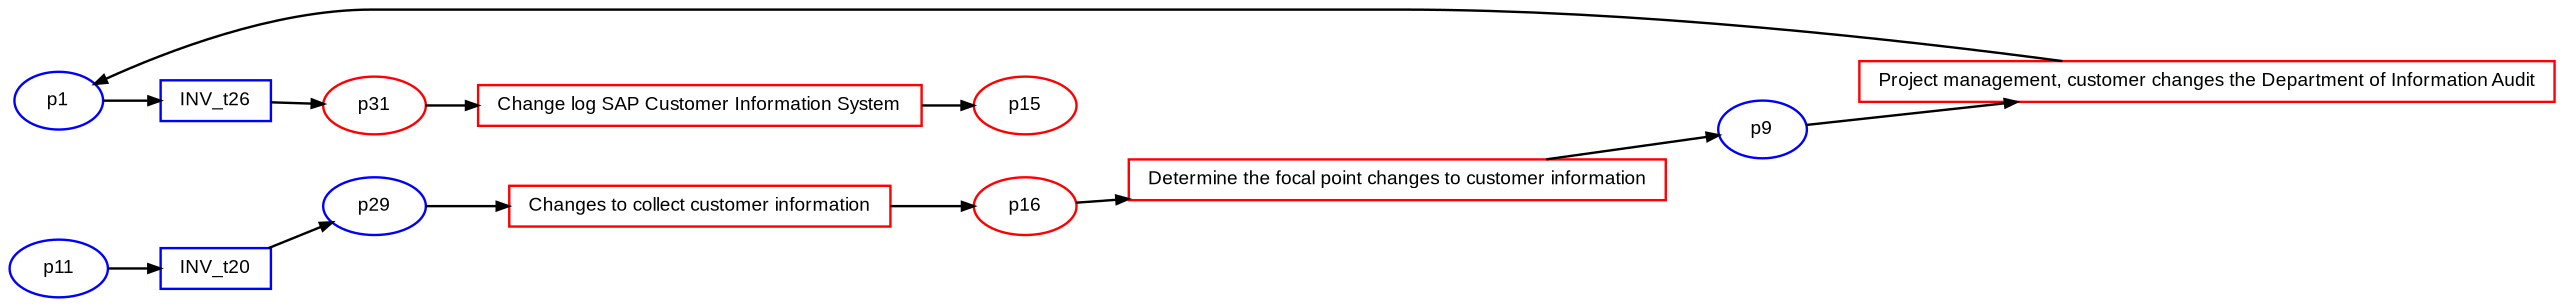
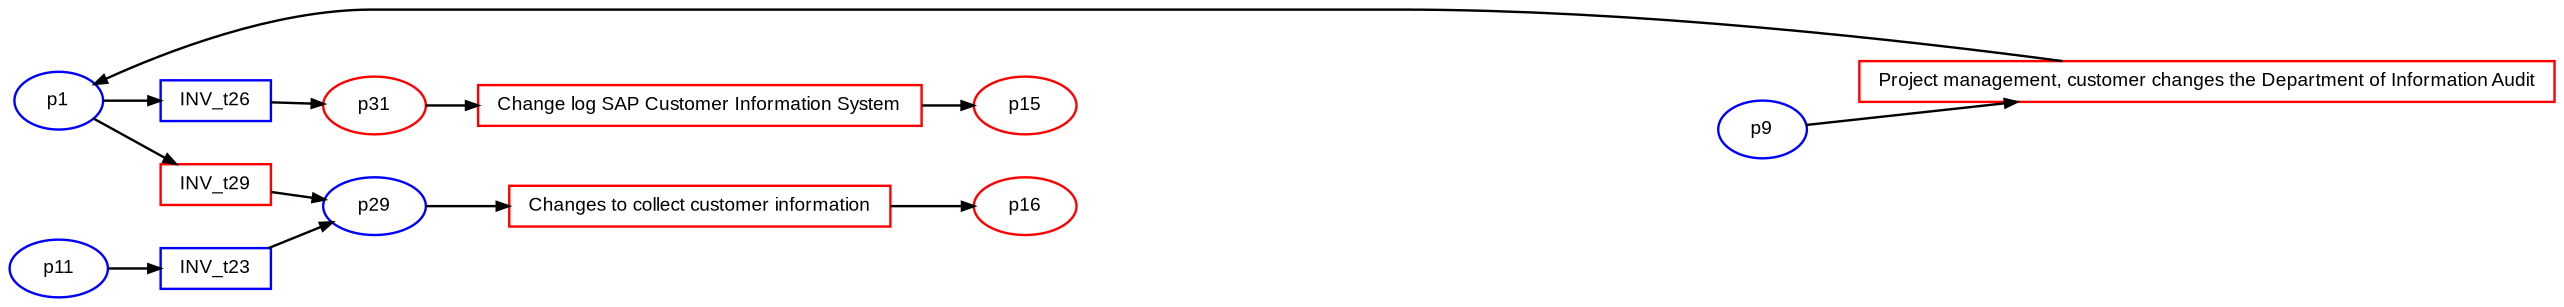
(1397, 180) -> none
none -> (216, 185)
(216, 268) -> (216, 268)
